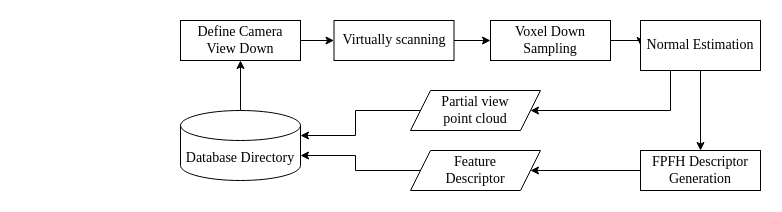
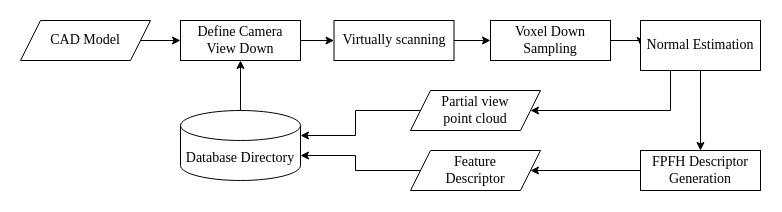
none -> (86, 41)
none -> (167, 41)
